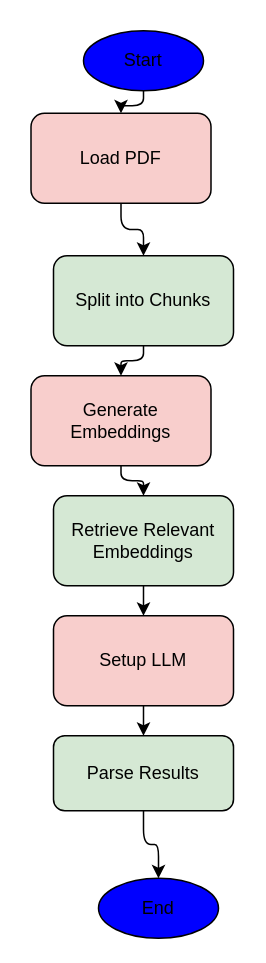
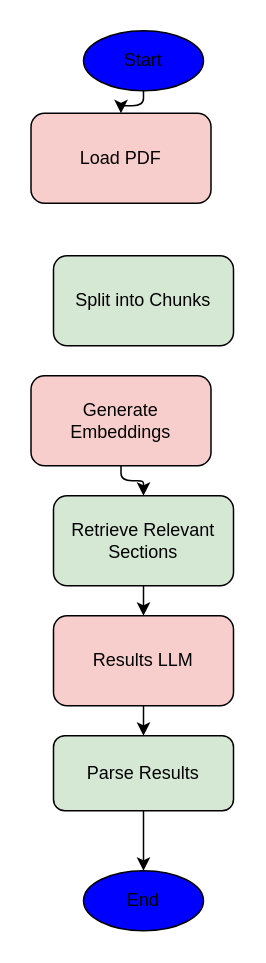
(130, 229) -> none
(133, 361) -> none
(143, 541) -> (143, 541)
(143, 661) -> (143, 661)
(158, 908) -> (143, 901)
